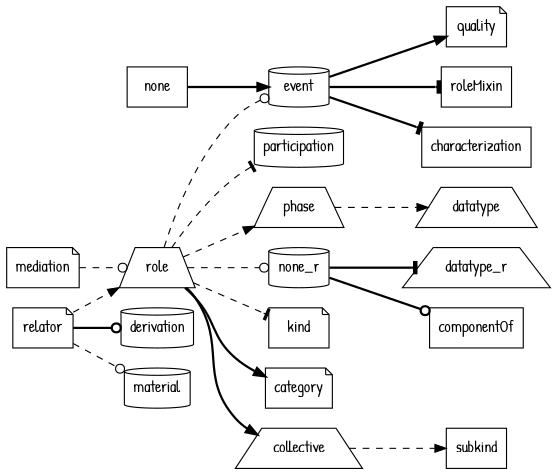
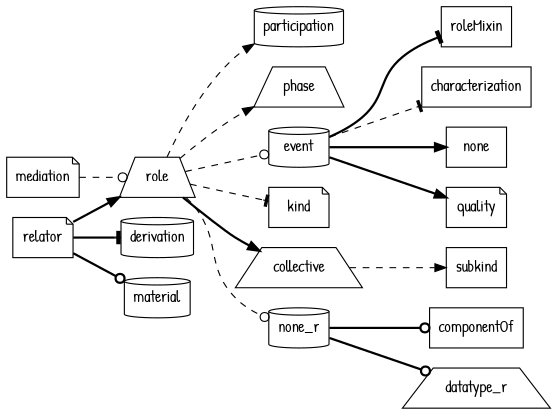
(223, 87) -> (382, 147)
(373, 112) -> (373, 122)
(207, 204) -> (200, 99)
(476, 207) -> none
(371, 268) -> (375, 354)
(91, 303) -> (91, 212)
(92, 328) -> (94, 238)
(95, 355) -> (95, 265)
(299, 388) -> none
